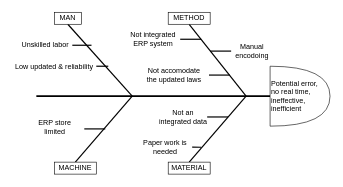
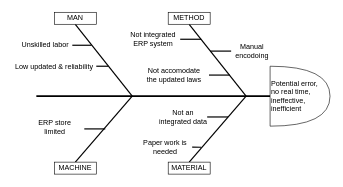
(68, 18) -> (75, 18)
